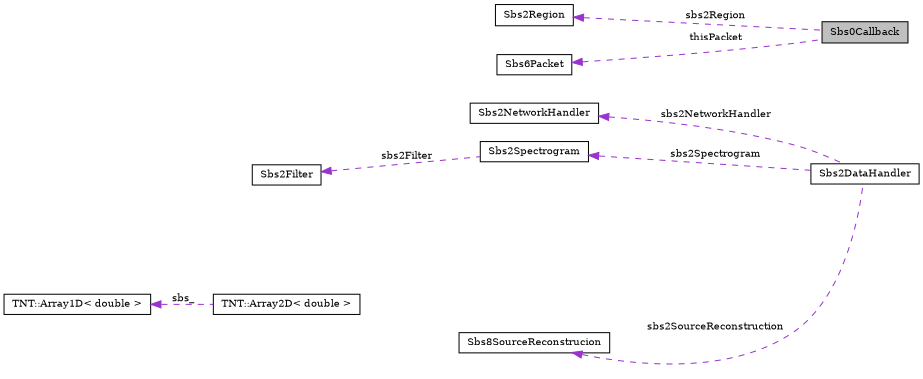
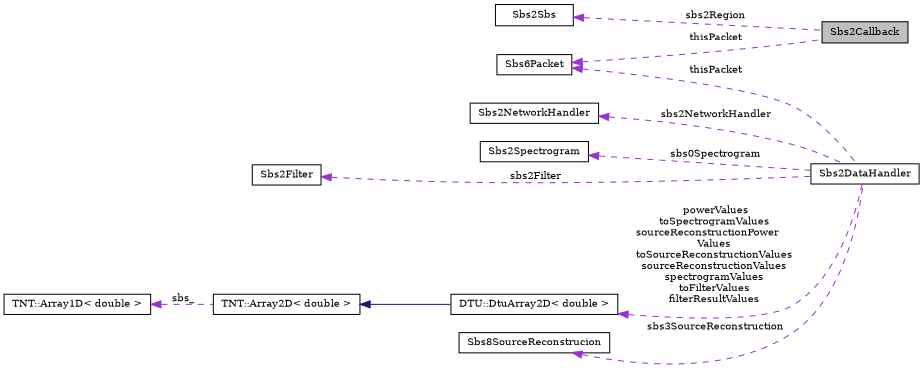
(534, 15) -> (534, 15)
(865, 32) -> (865, 32)
none -> (732, 89)
(714, 154) -> (714, 154)
(406, 164) -> (571, 183)
none -> (534, 304)
(714, 327) -> (714, 327)
